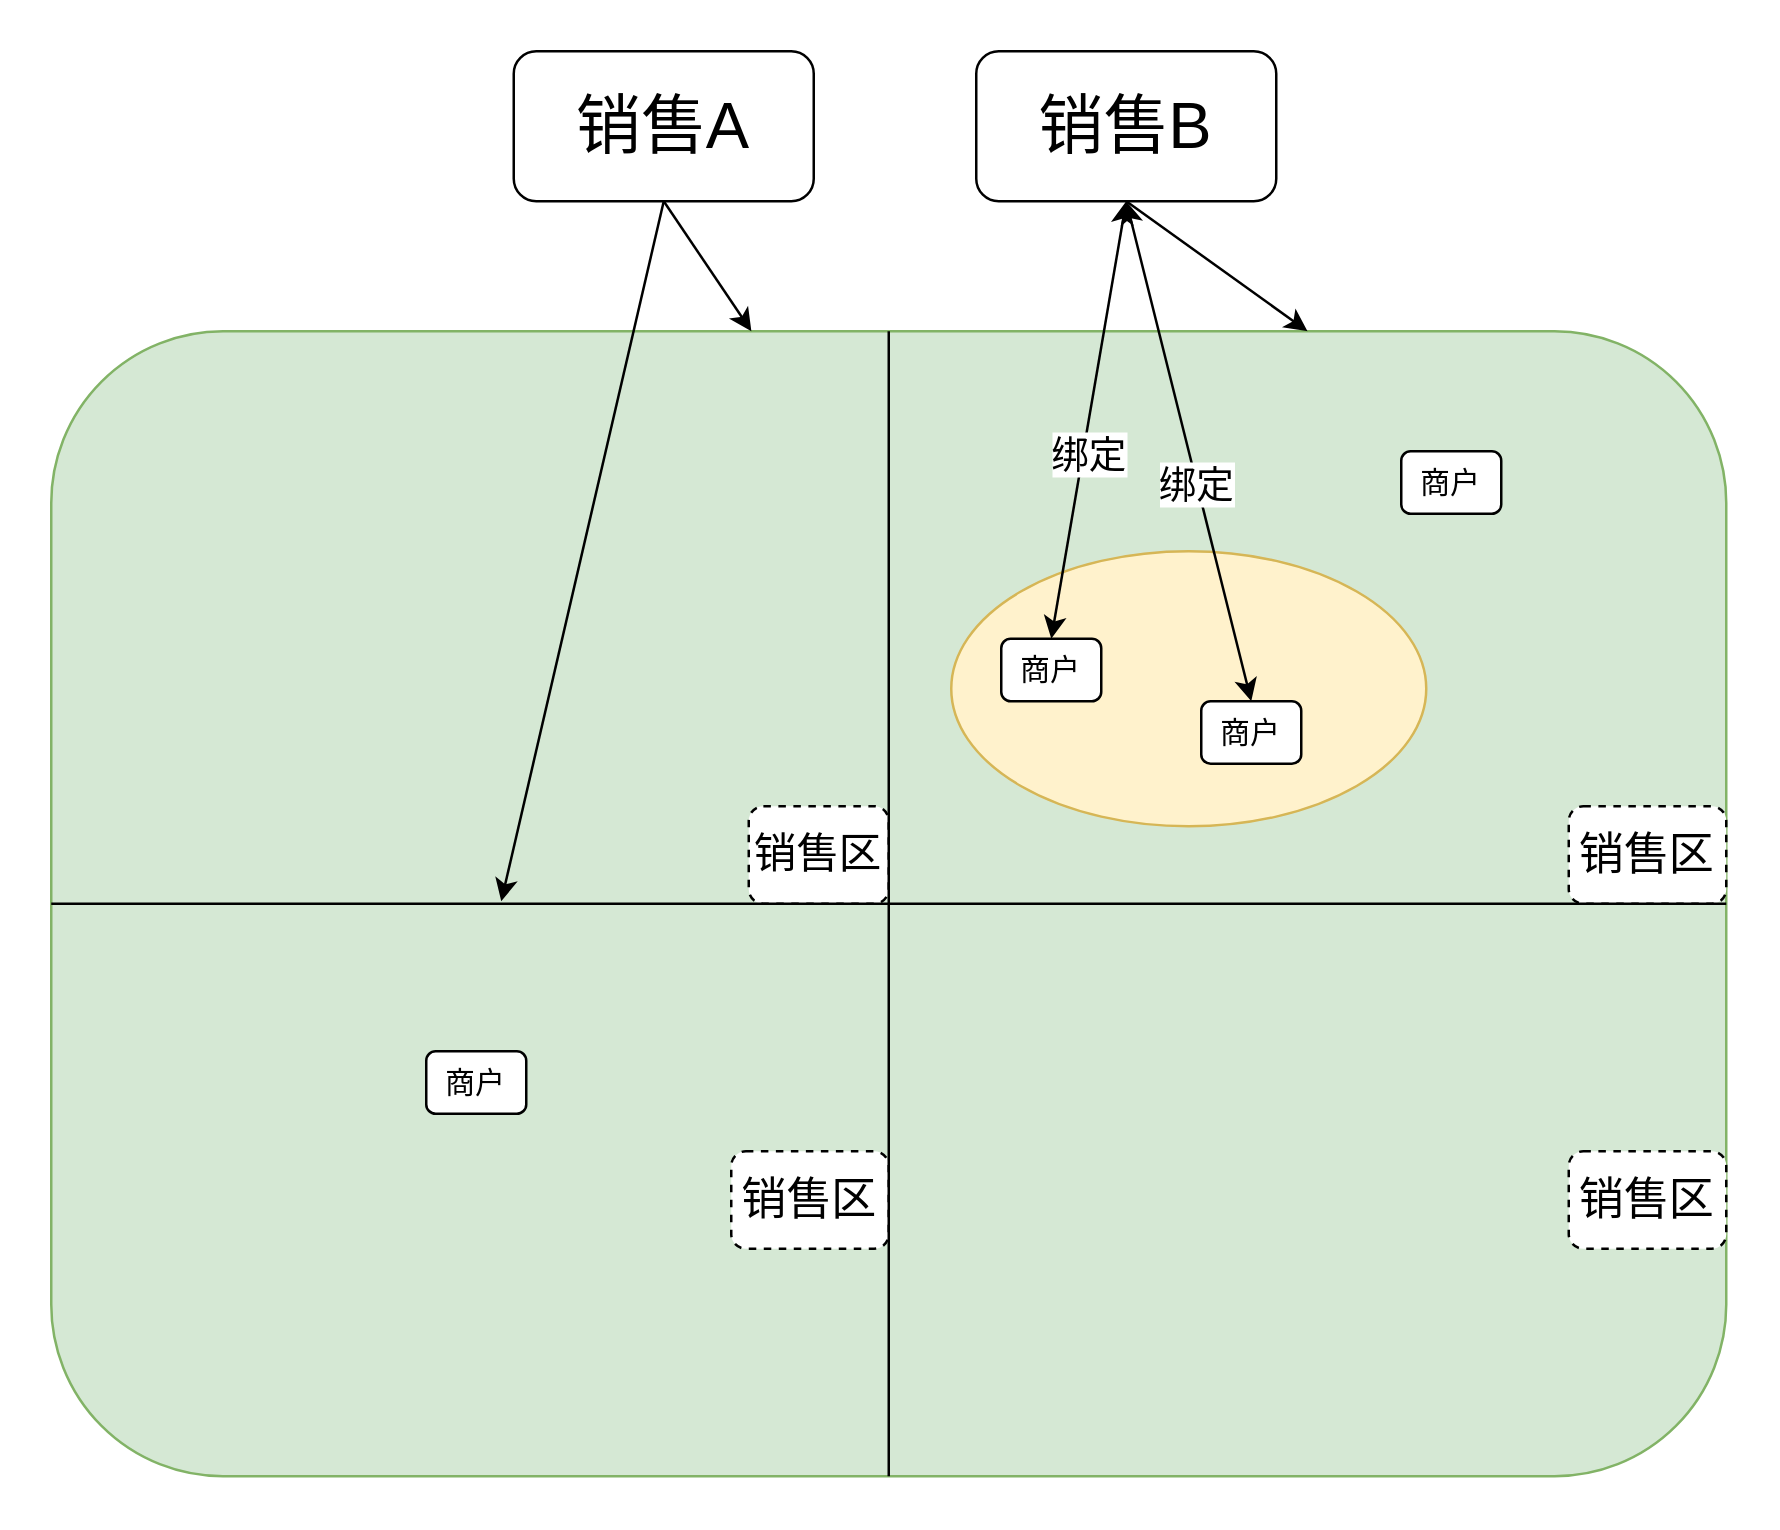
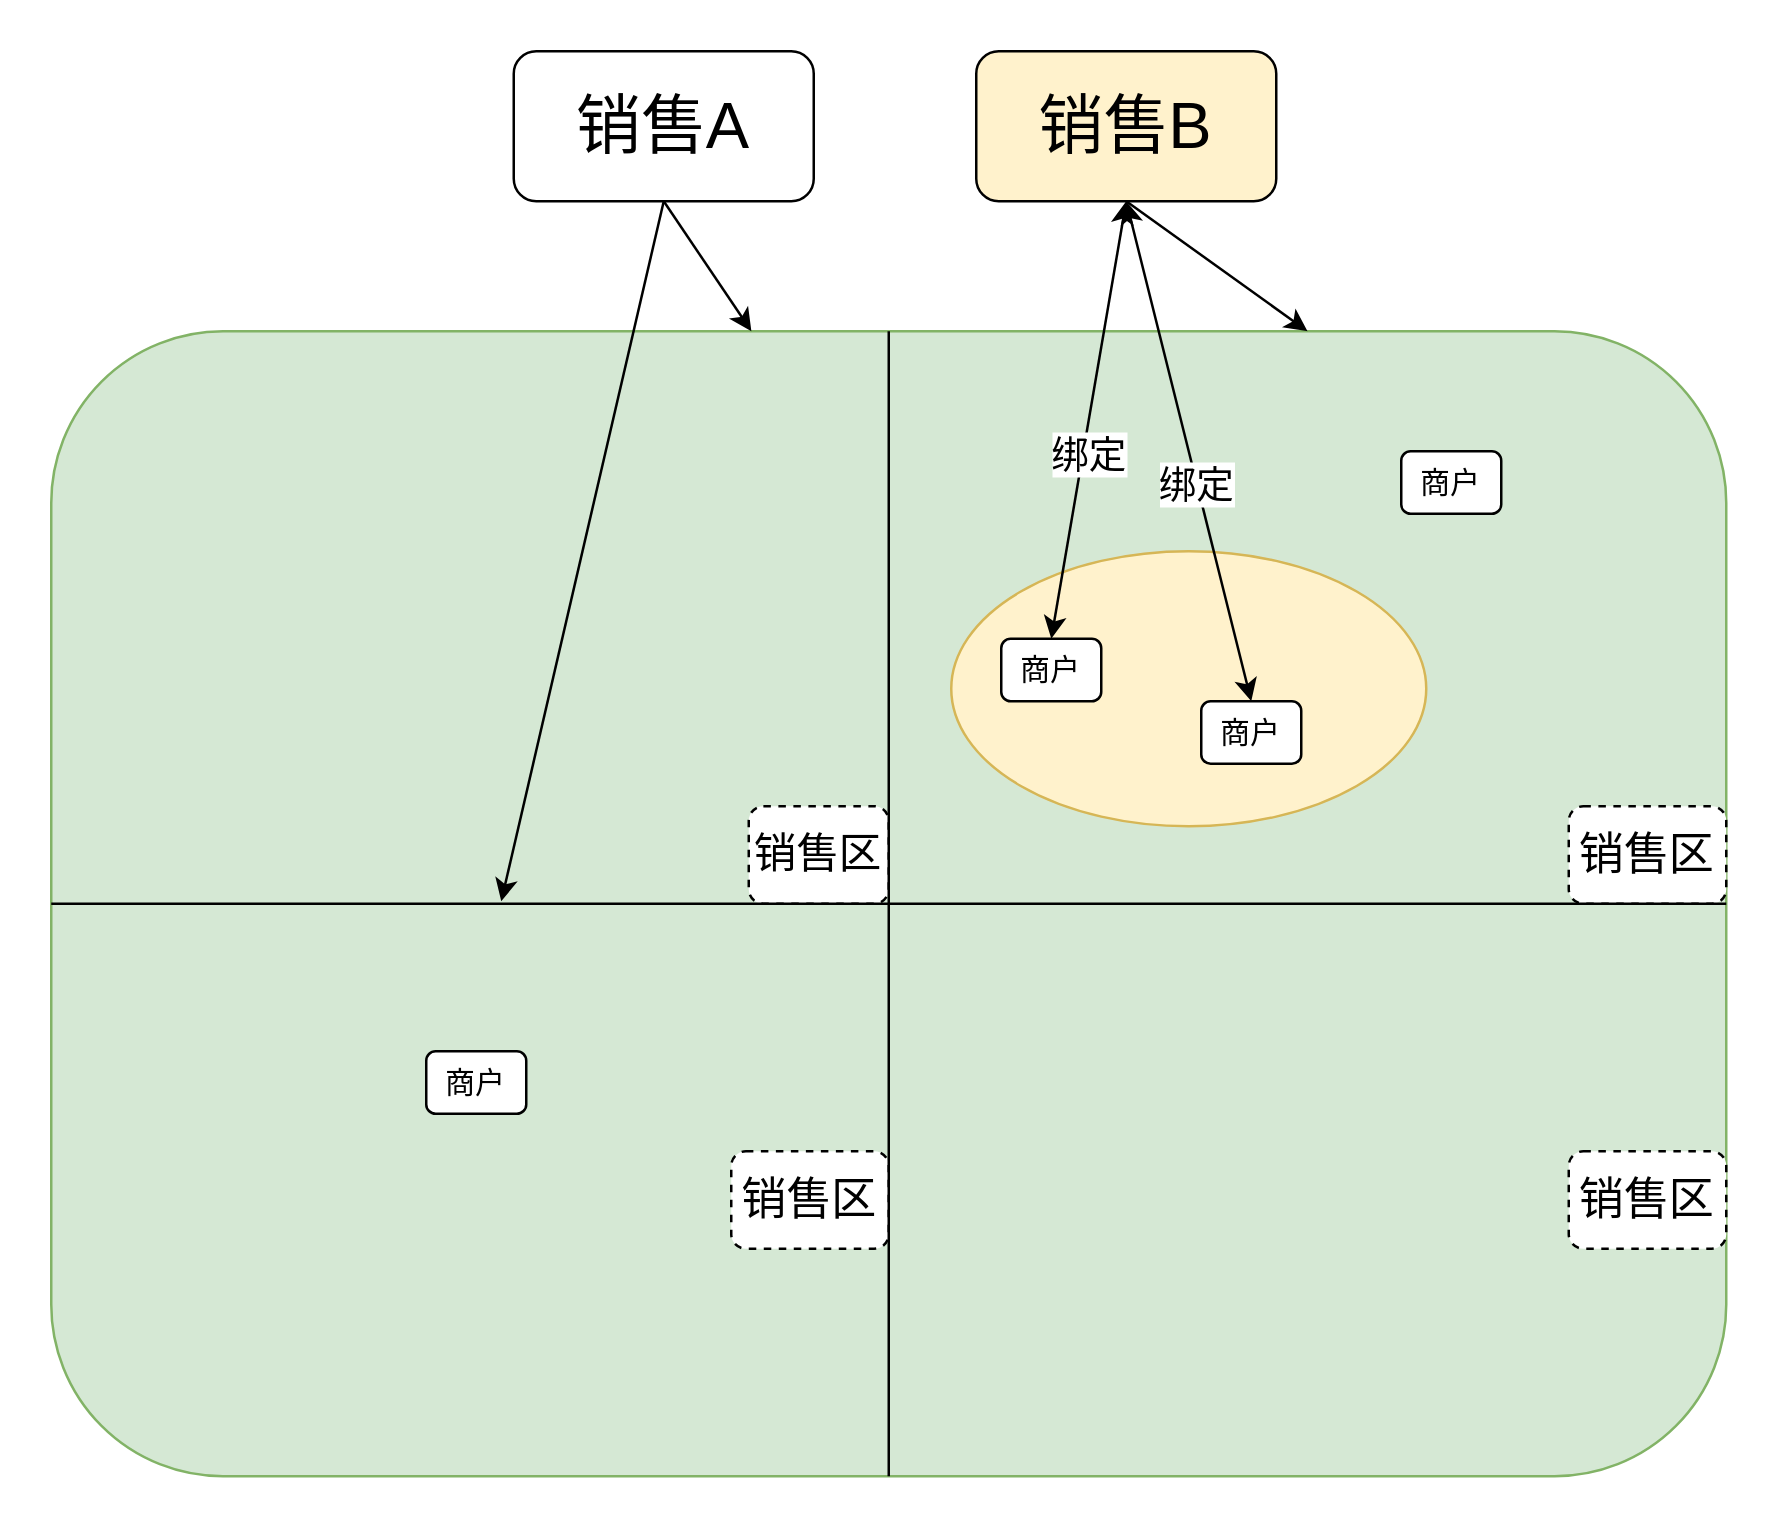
(1126, 126) -> (1126, 126)
